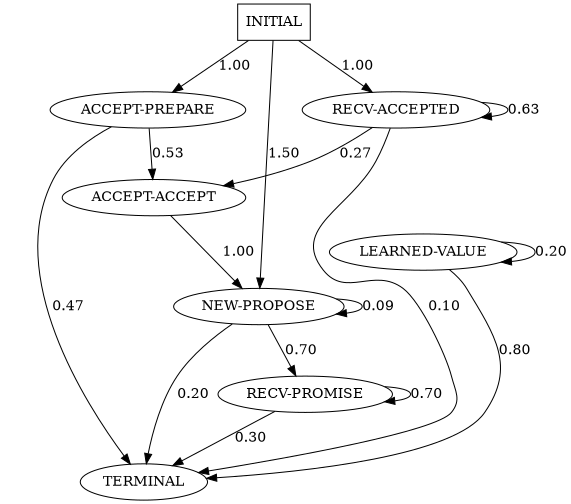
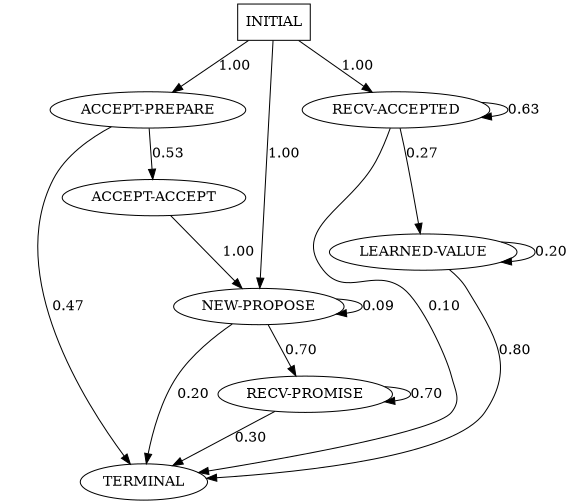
(284, 154) -> (284, 154)
(306, 163) -> (410, 176)
